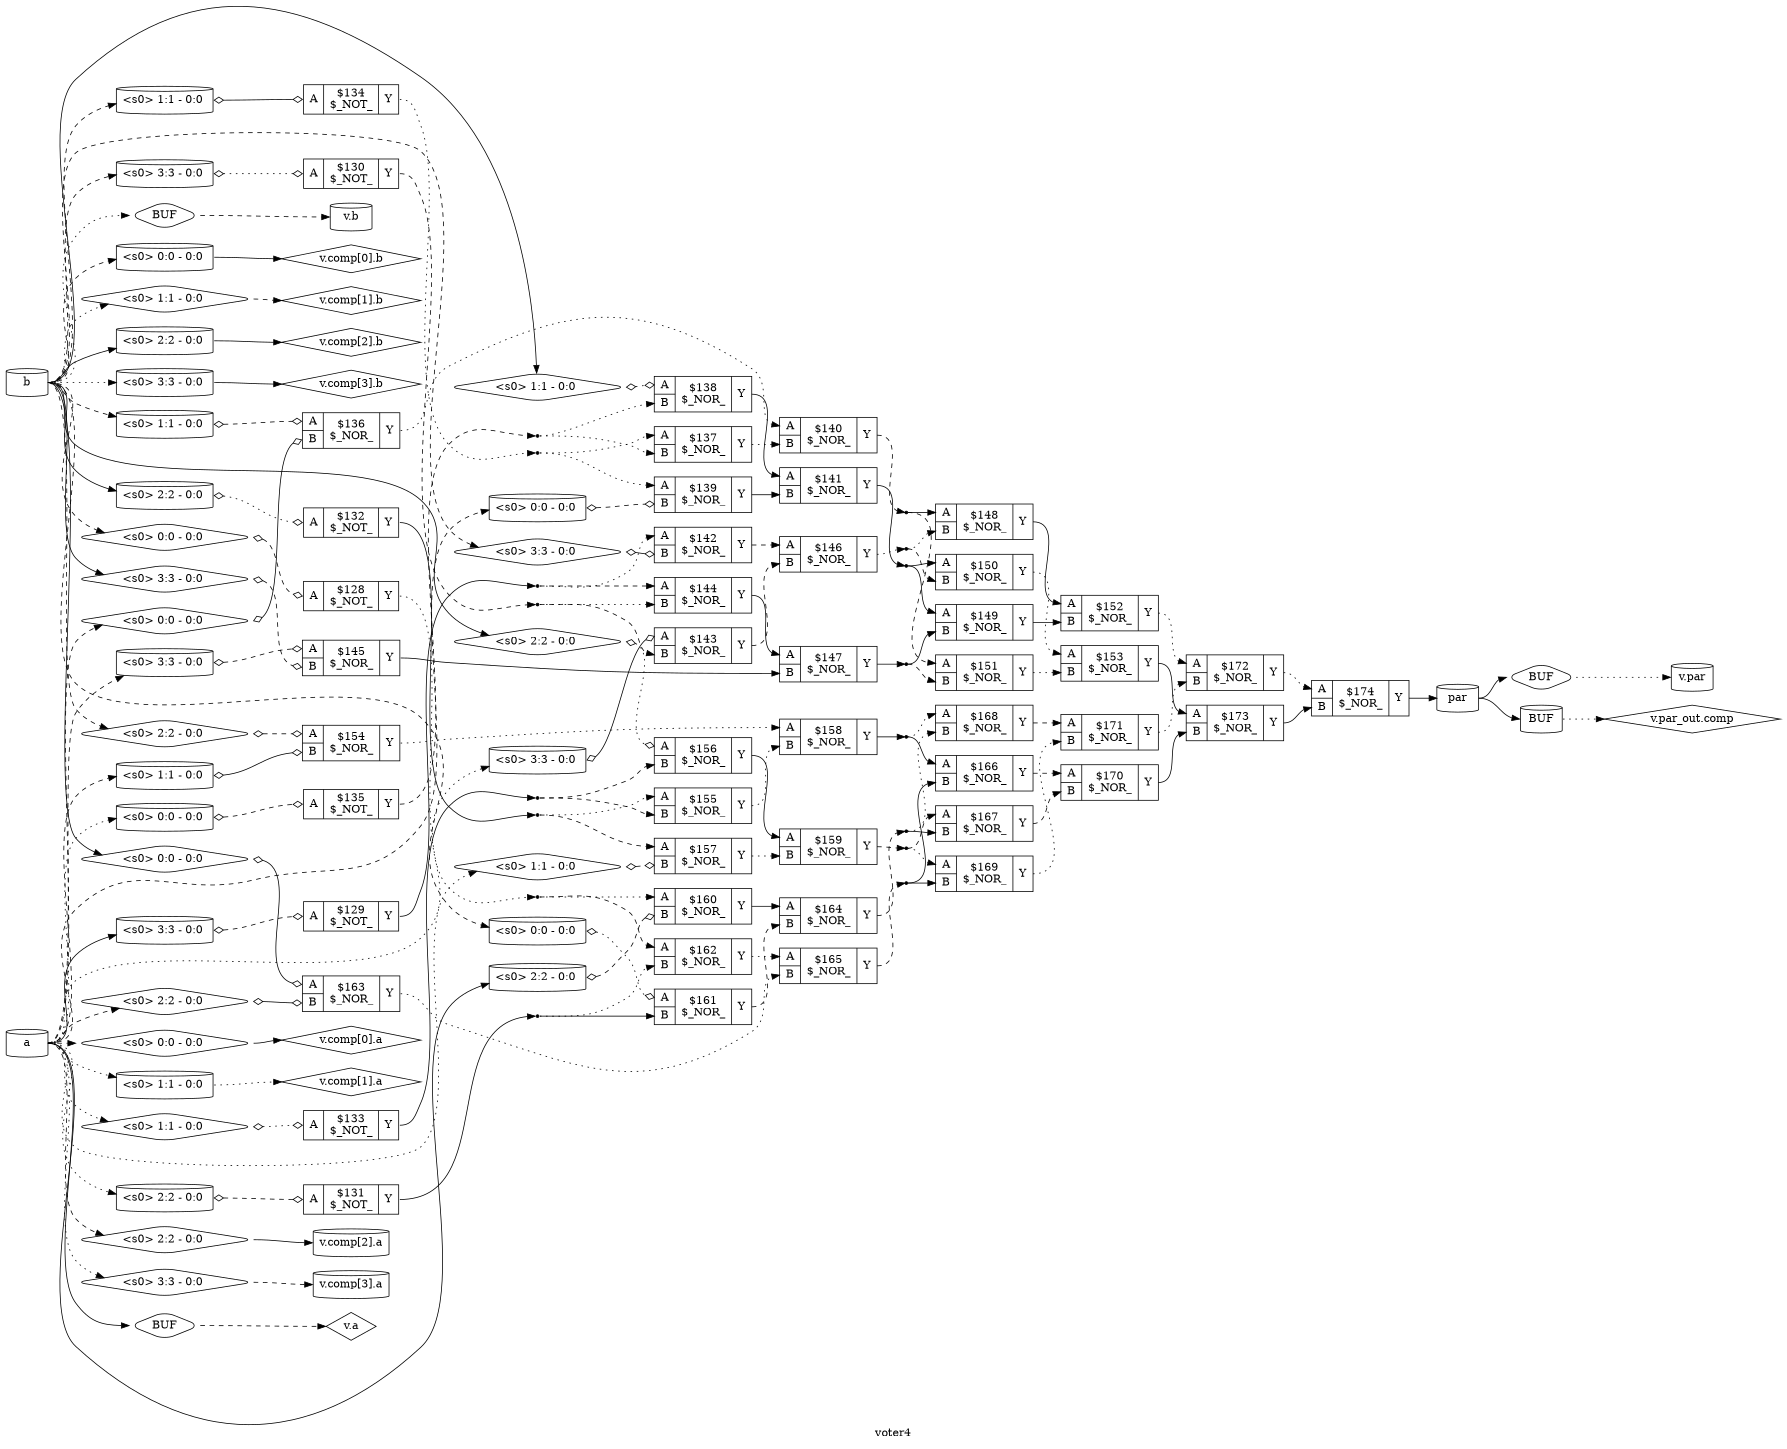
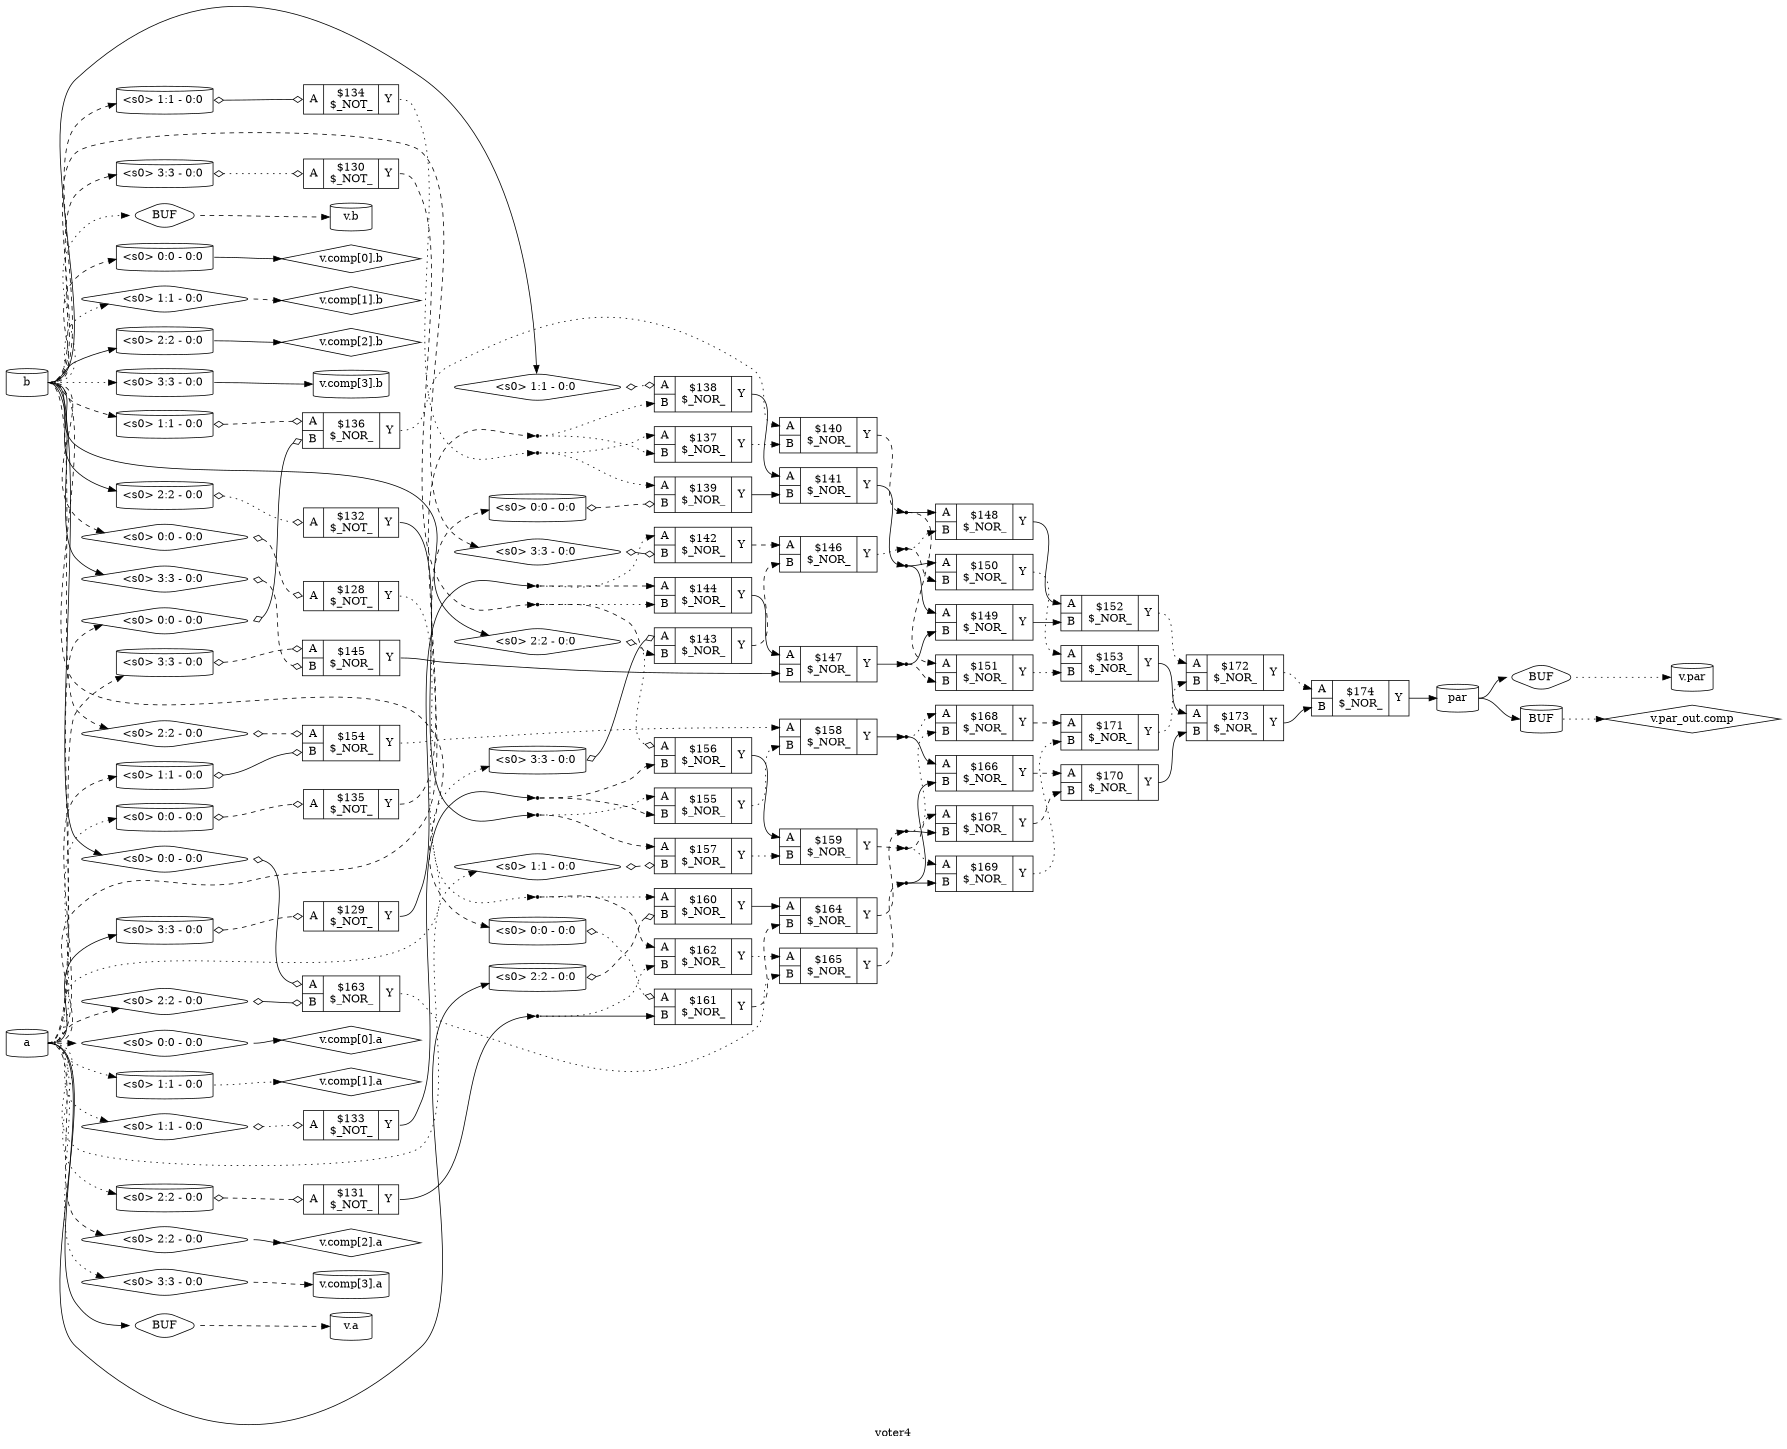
(351, 384) -> (351, 384)
(351, 1243) -> (351, 1243)
(351, 1326) -> (351, 1326)
